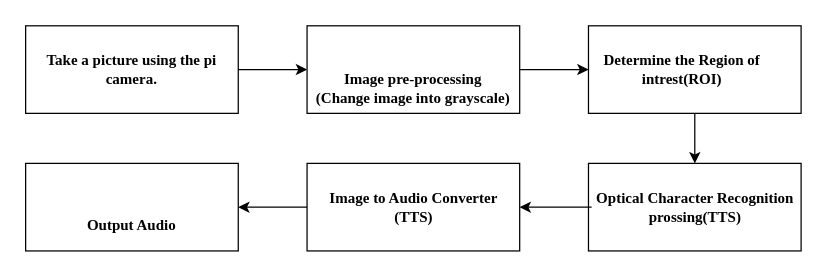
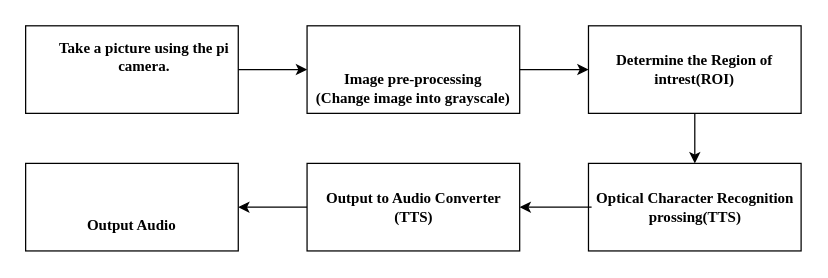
(132, 69) -> (144, 57)
(682, 69) -> (694, 69)
(414, 207) -> (414, 207)
